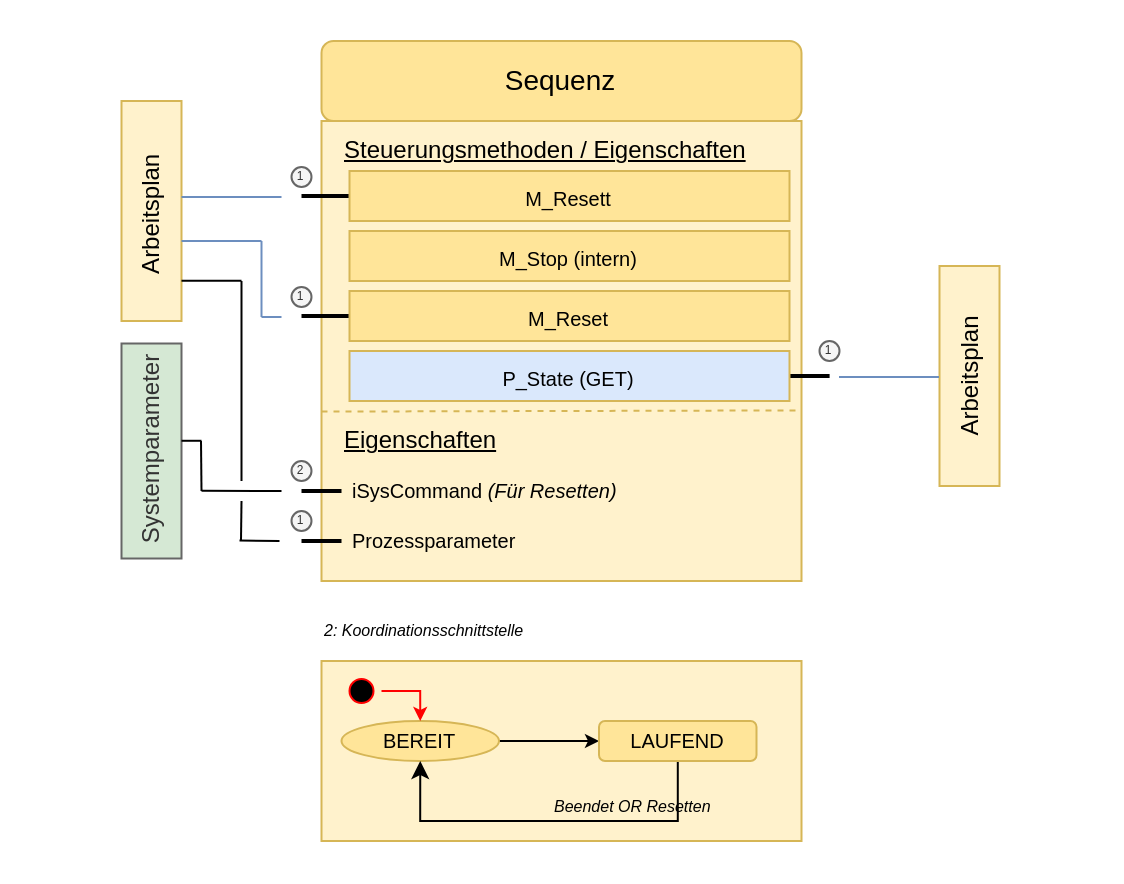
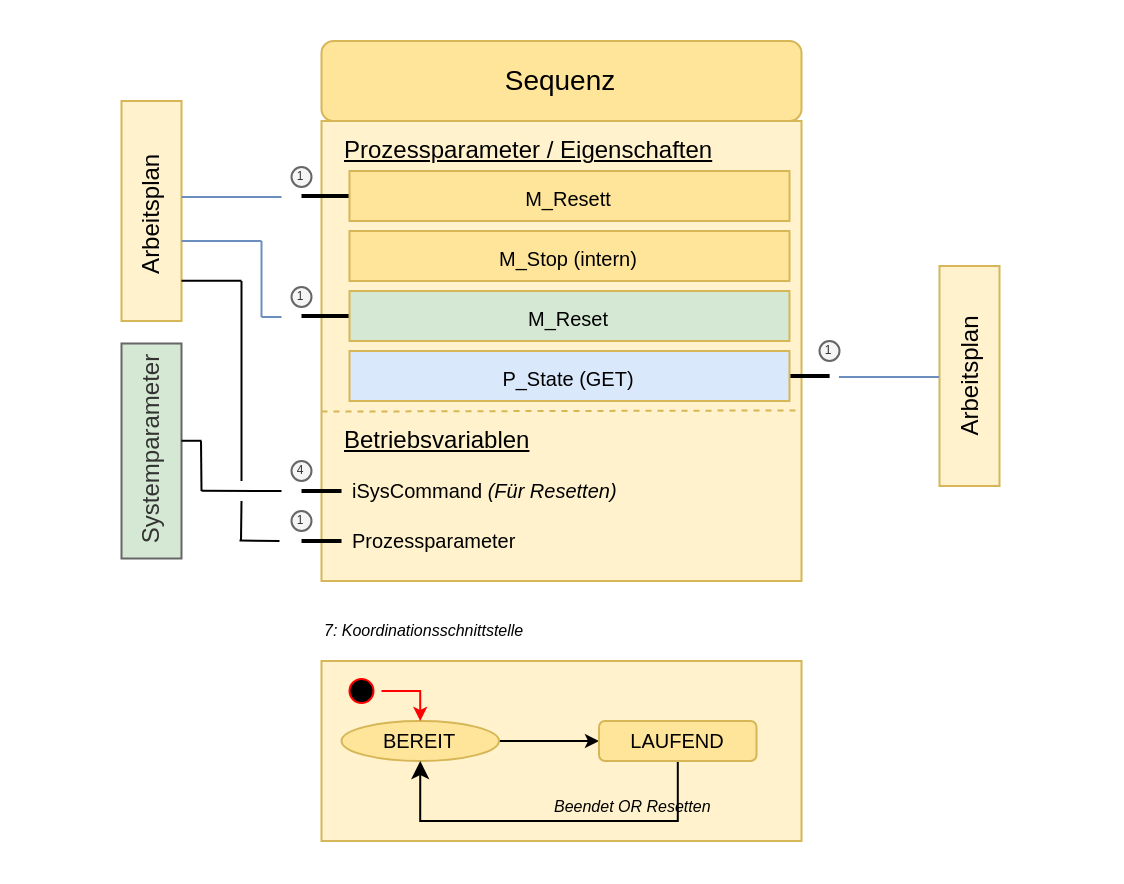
(563, 151) -> (551, 151)
(570, 316) -> (570, 316)
(429, 441) -> (450, 441)
(301, 471) -> (301, 471)
(440, 631) -> (440, 631)
